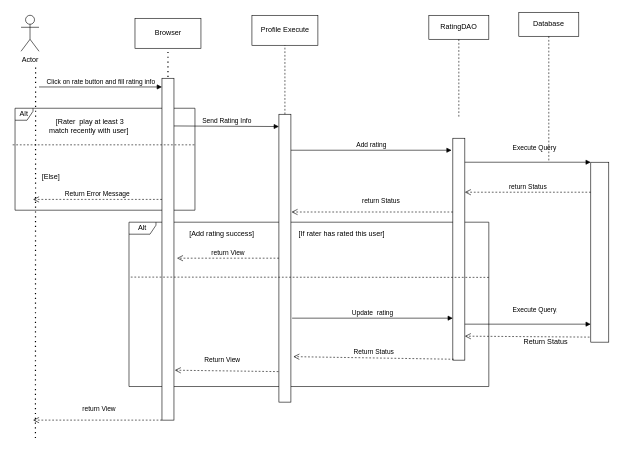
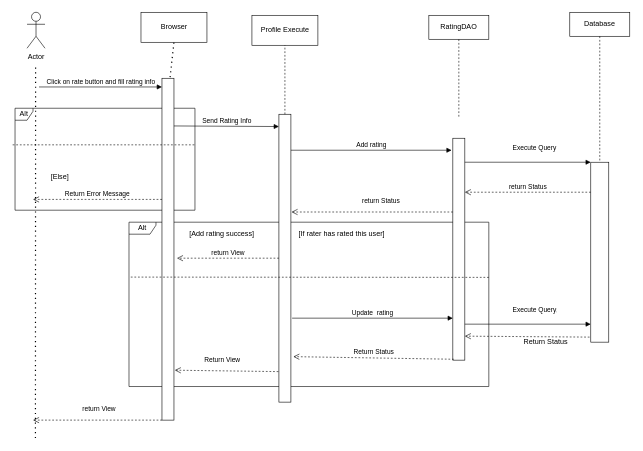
(30, 33) -> (36, 30)
(168, 33) -> (174, 27)
(549, 87) -> (600, 87)
(90, 126) -> none
(51, 177) -> (60, 177)
